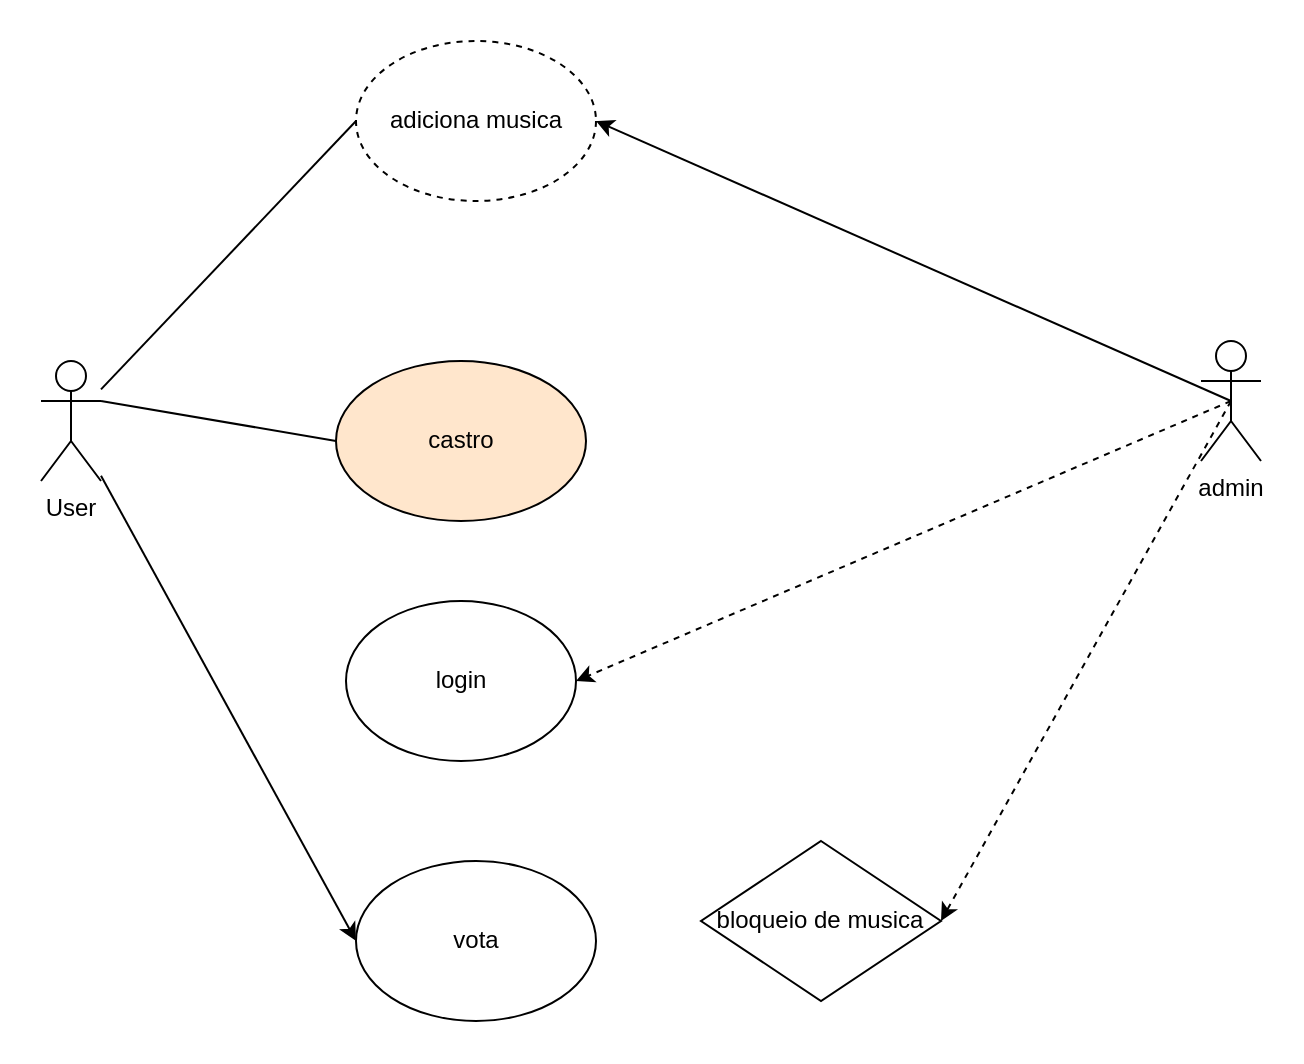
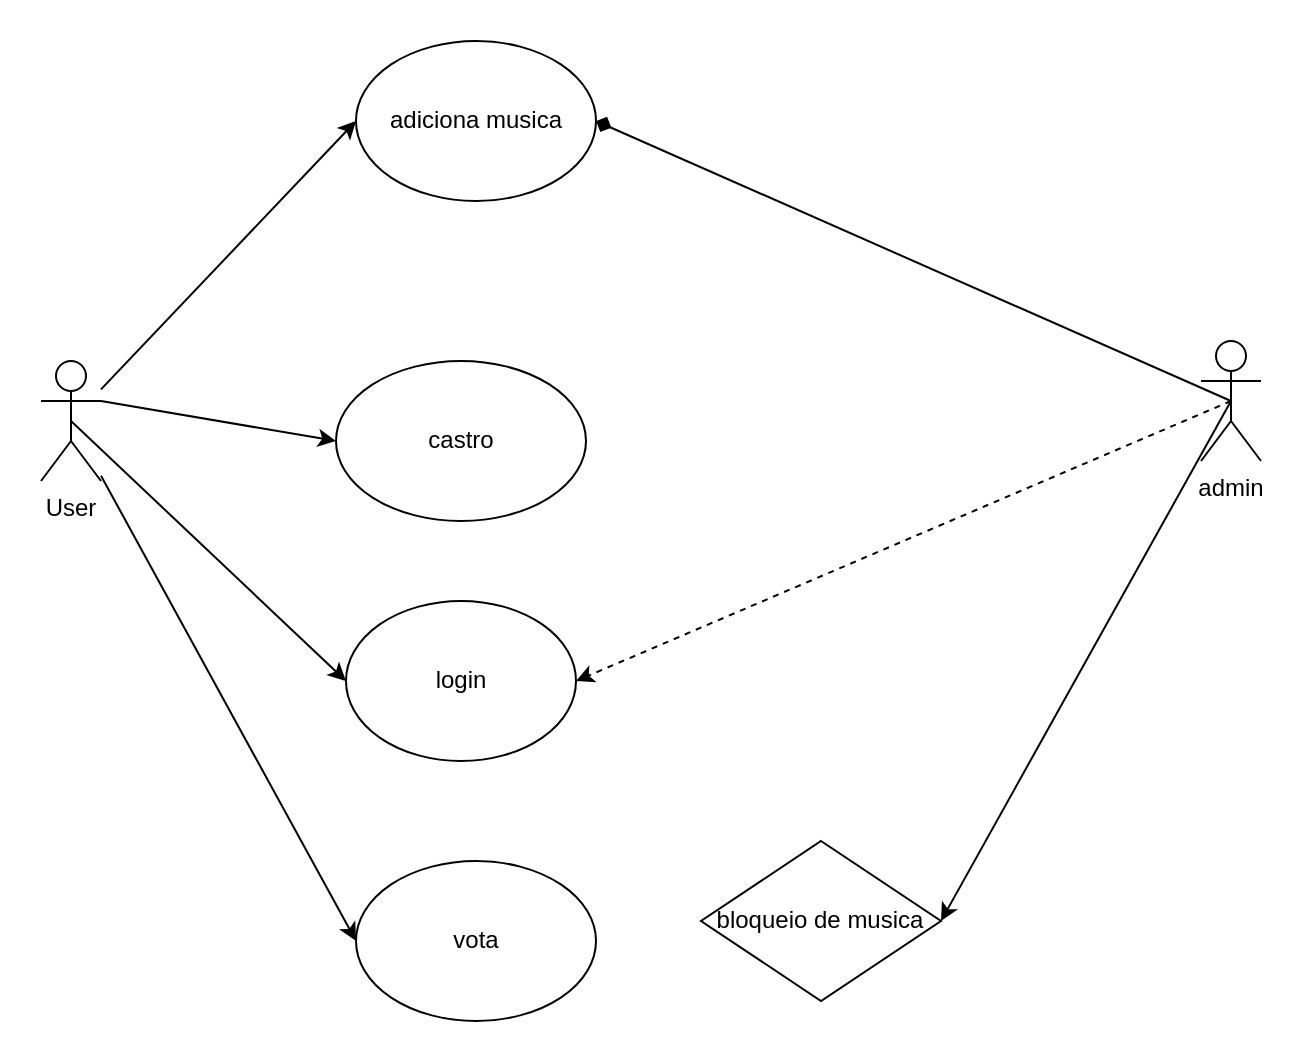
(476, 121) -> (476, 121)
(350, 127) -> (346, 132)
(609, 127) -> (611, 128)
(326, 439) -> (321, 439)
(461, 441) -> (461, 441)
none -> (206, 548)
(1089, 656) -> (1089, 656)
